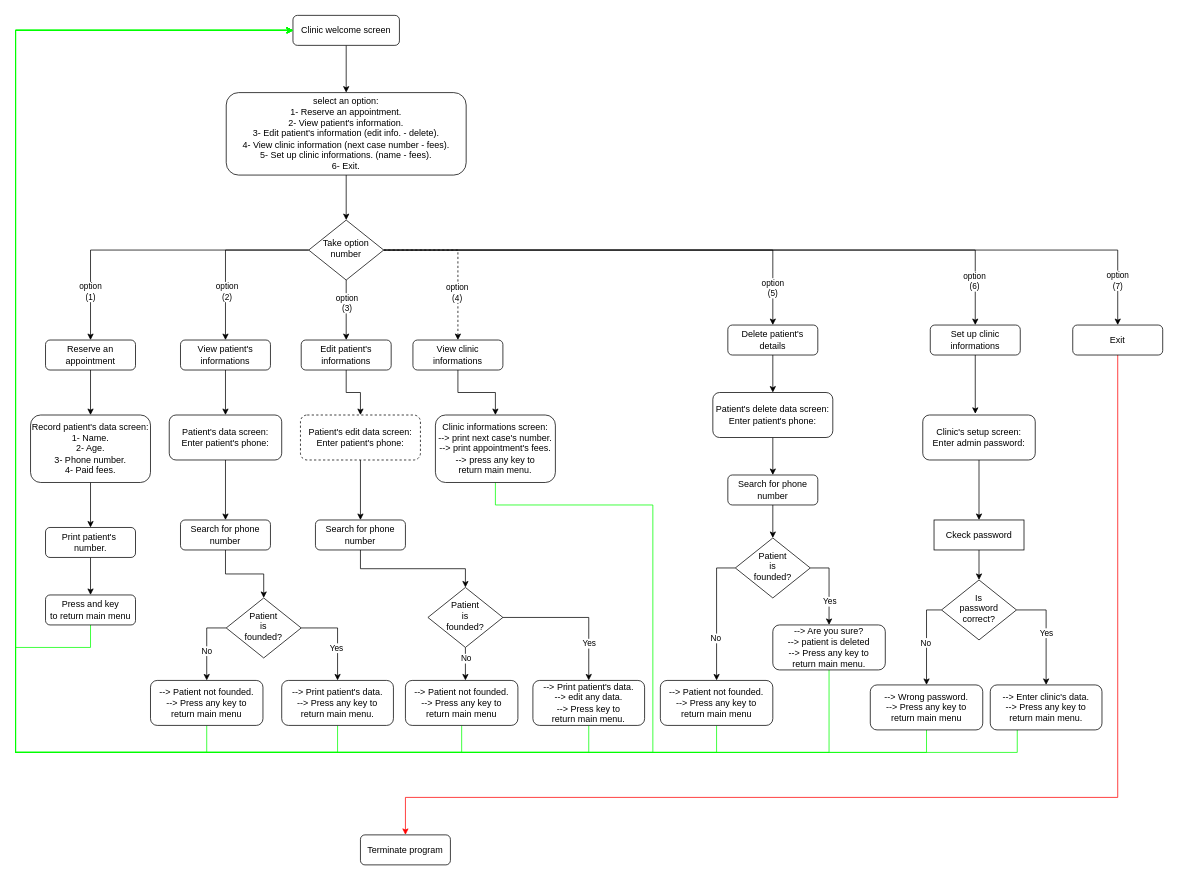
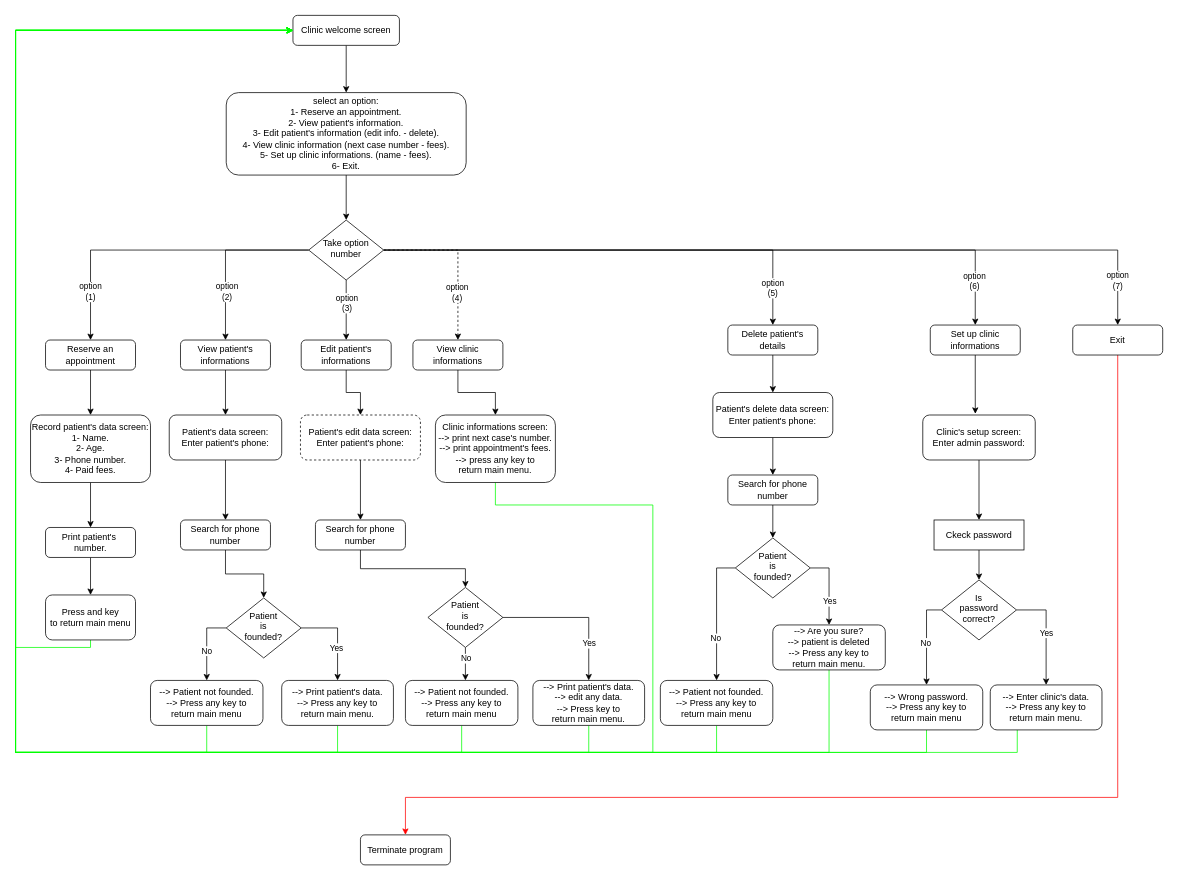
(90, 610) -> (90, 618)
